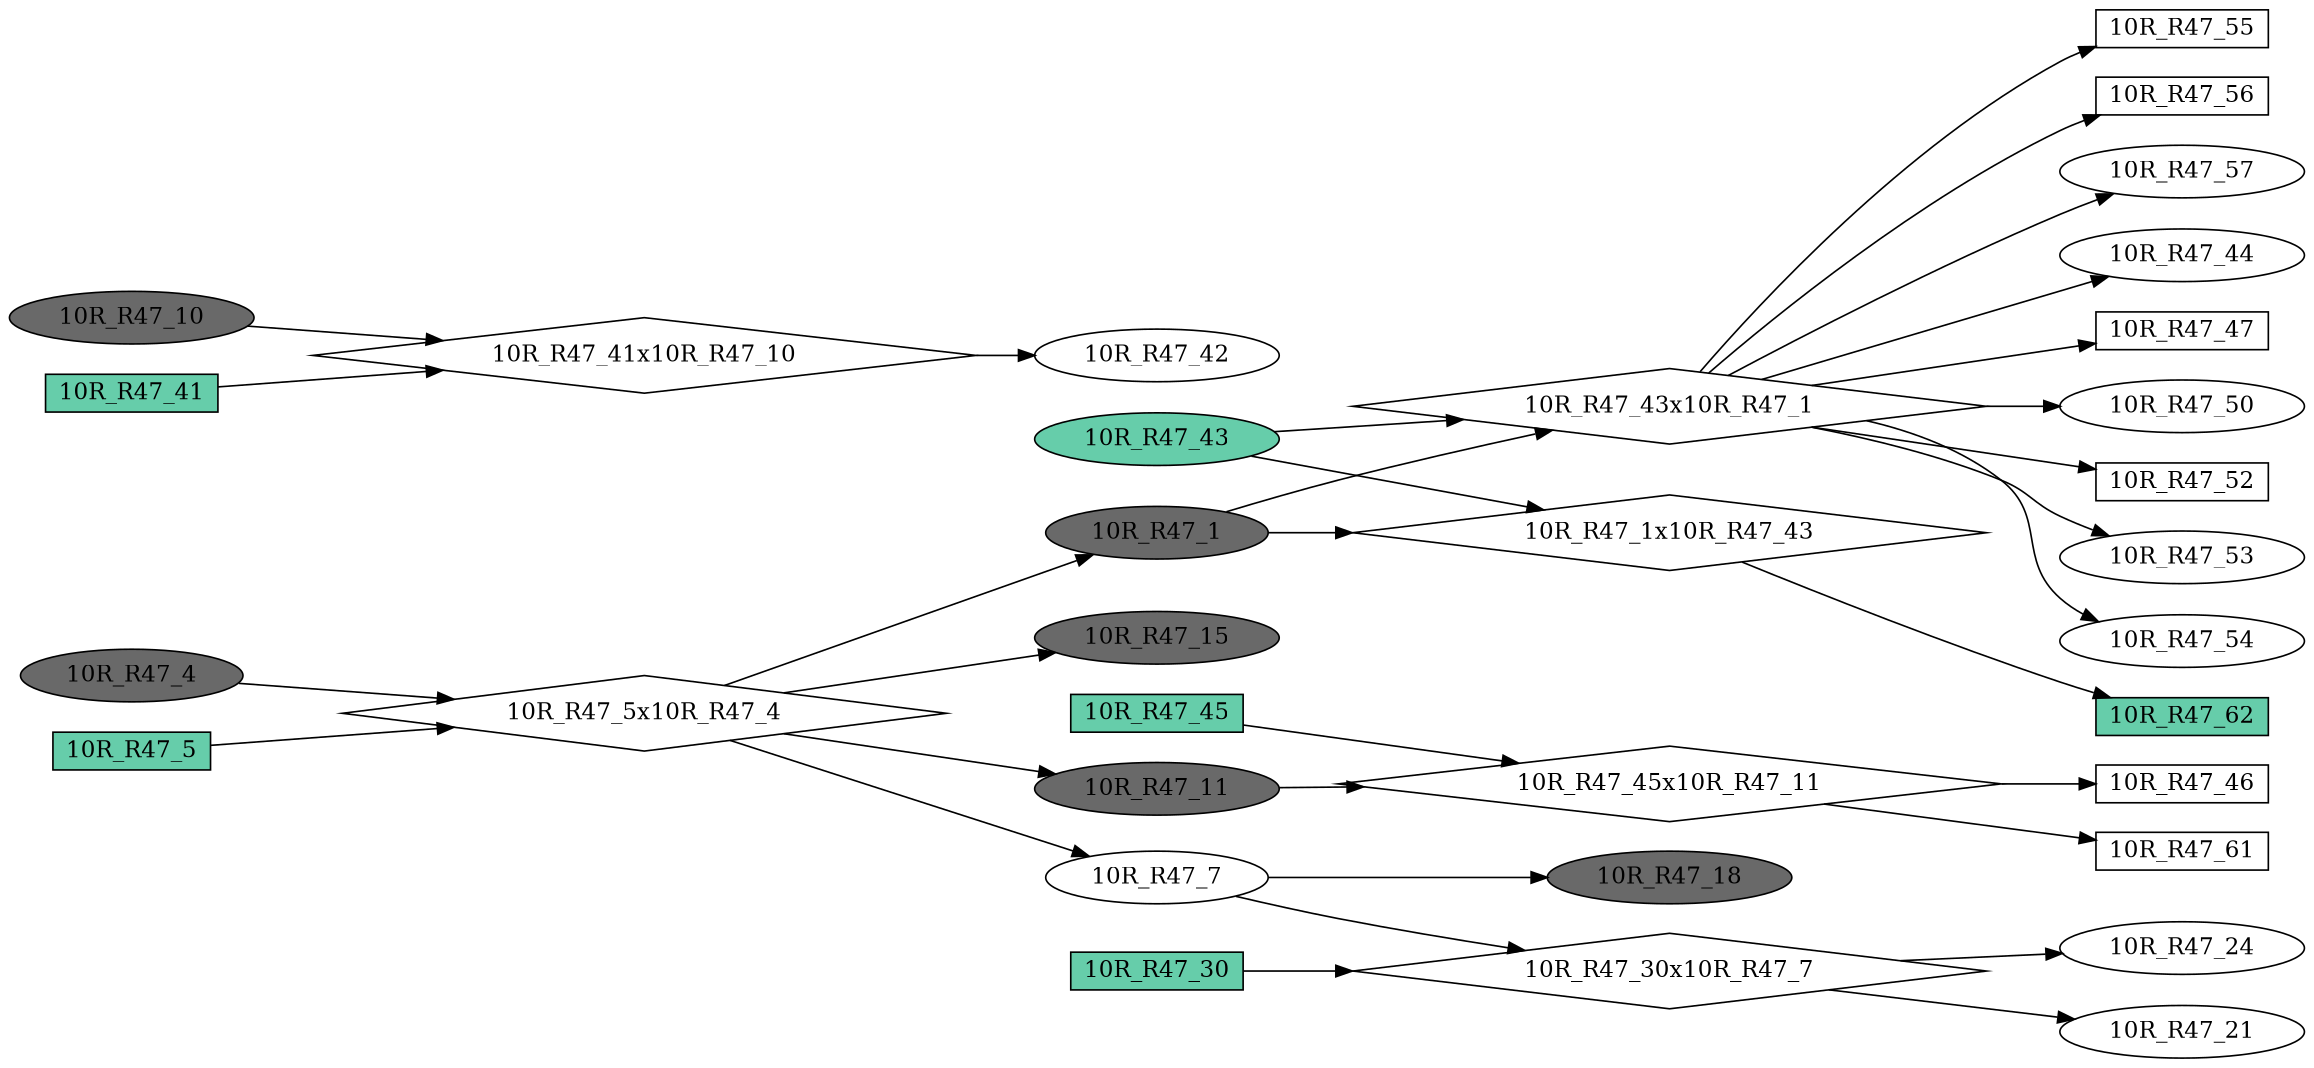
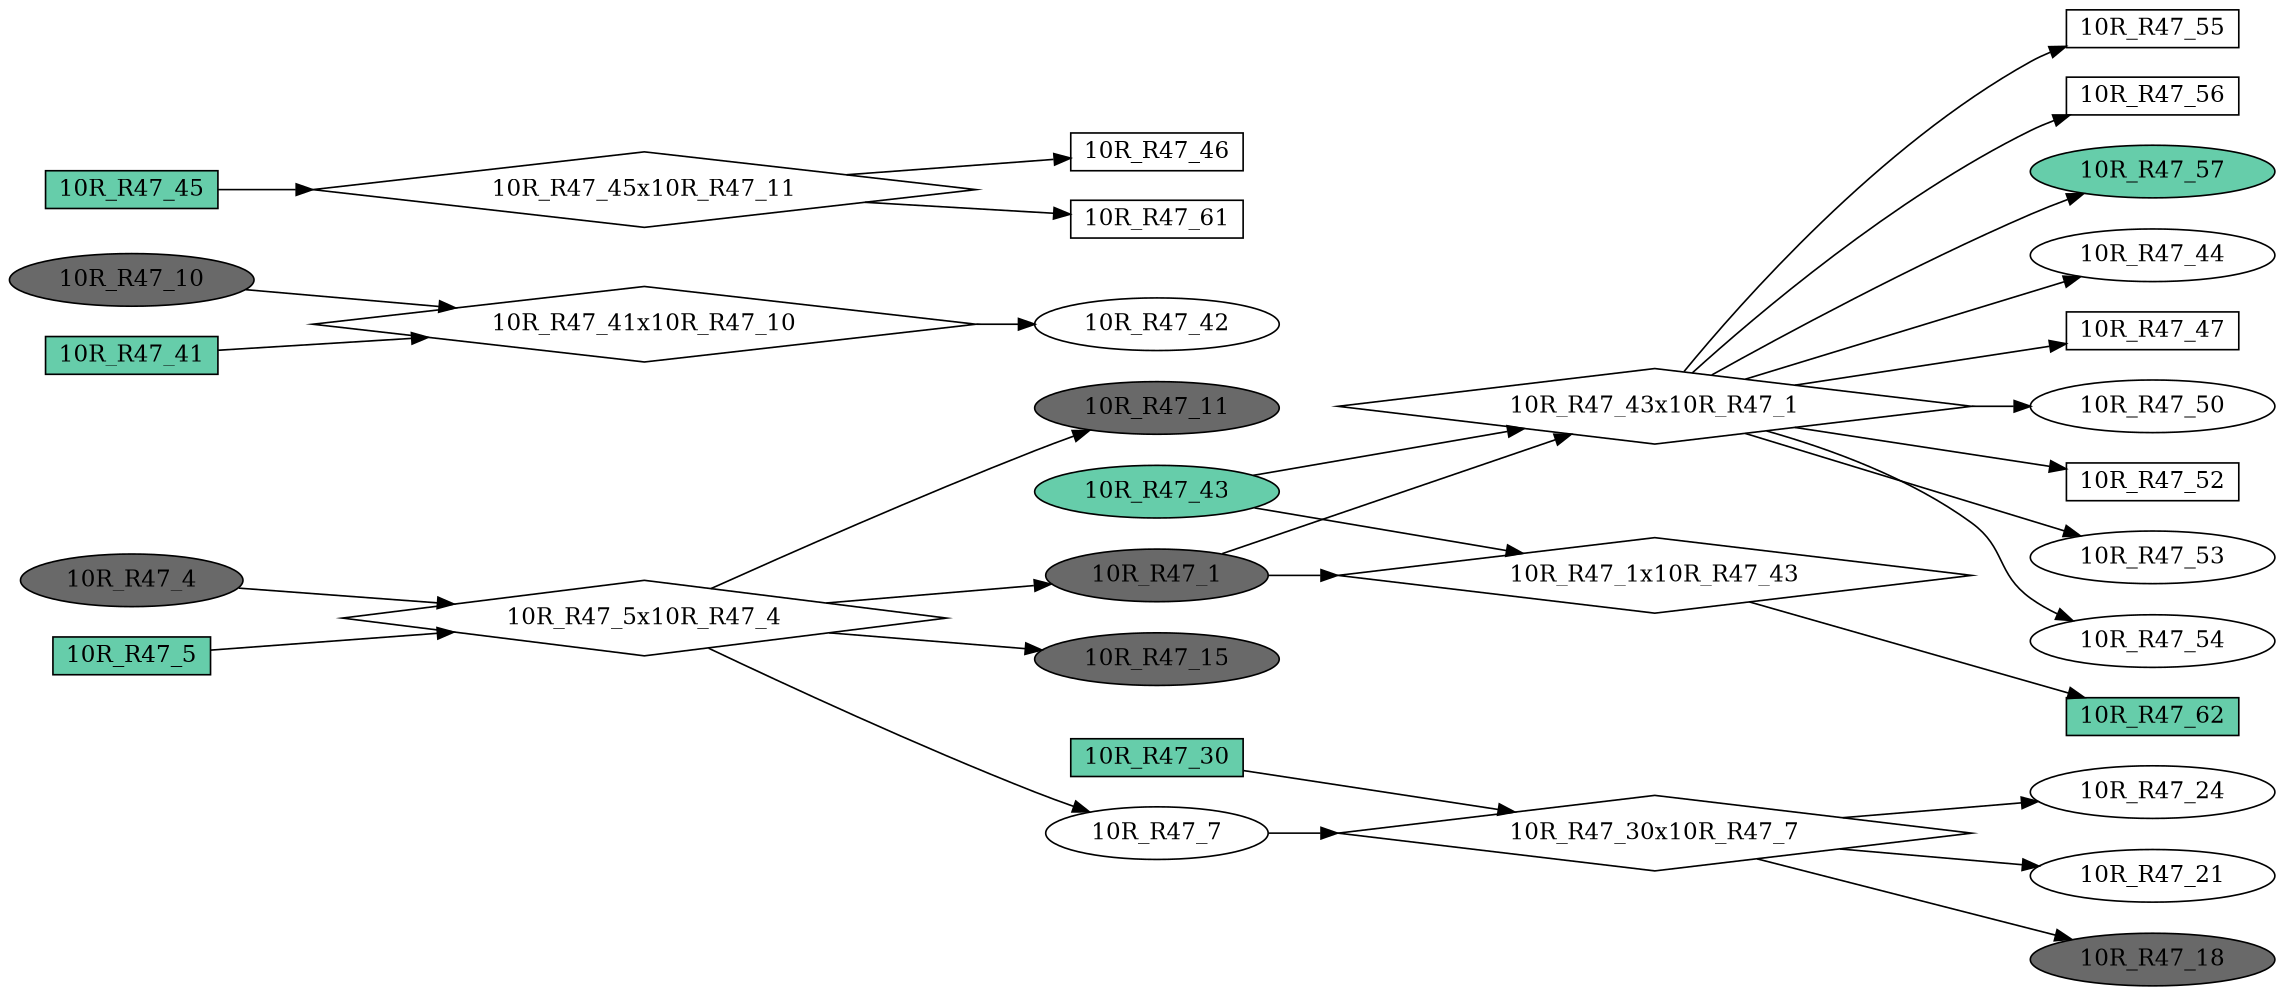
(2182, 172) -> (2153, 172)
(1313, 787) -> none
(1400, 877) -> (1906, 897)
